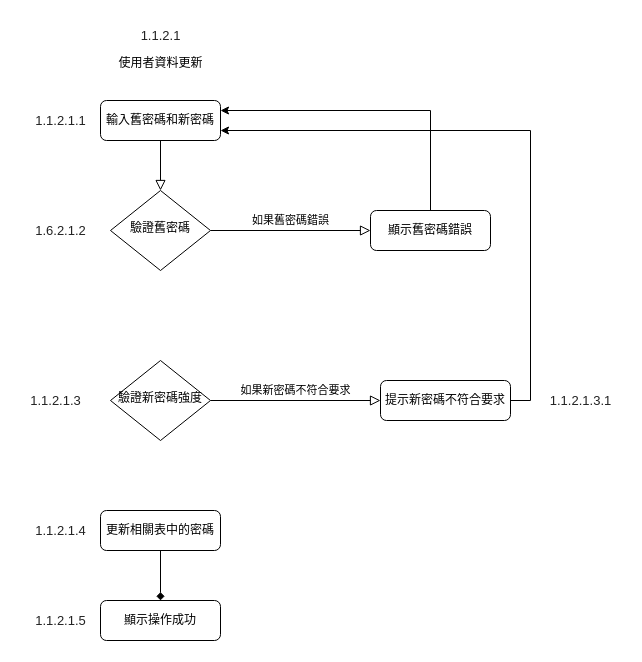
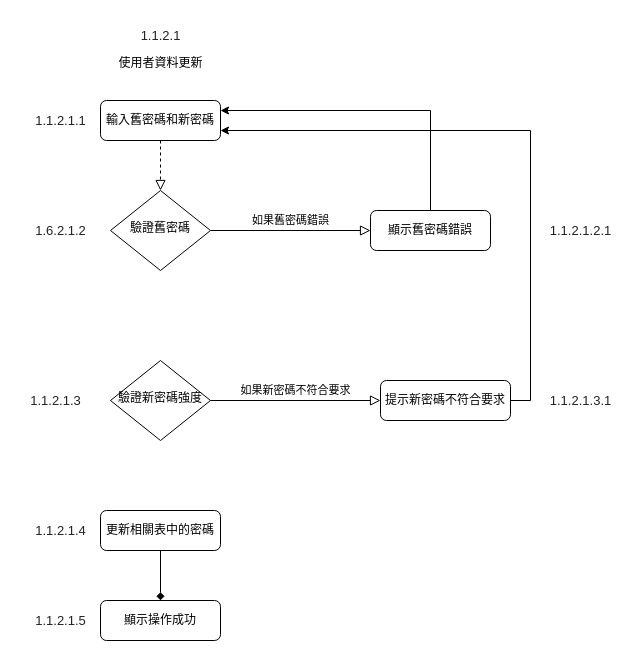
(161, 160) -> (161, 160)
none -> (581, 231)
